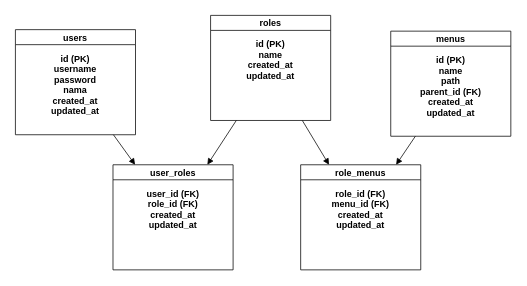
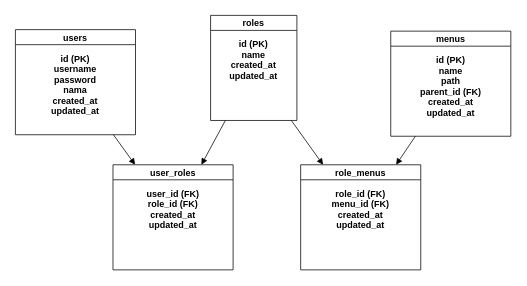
(270, 68) -> (254, 68)
